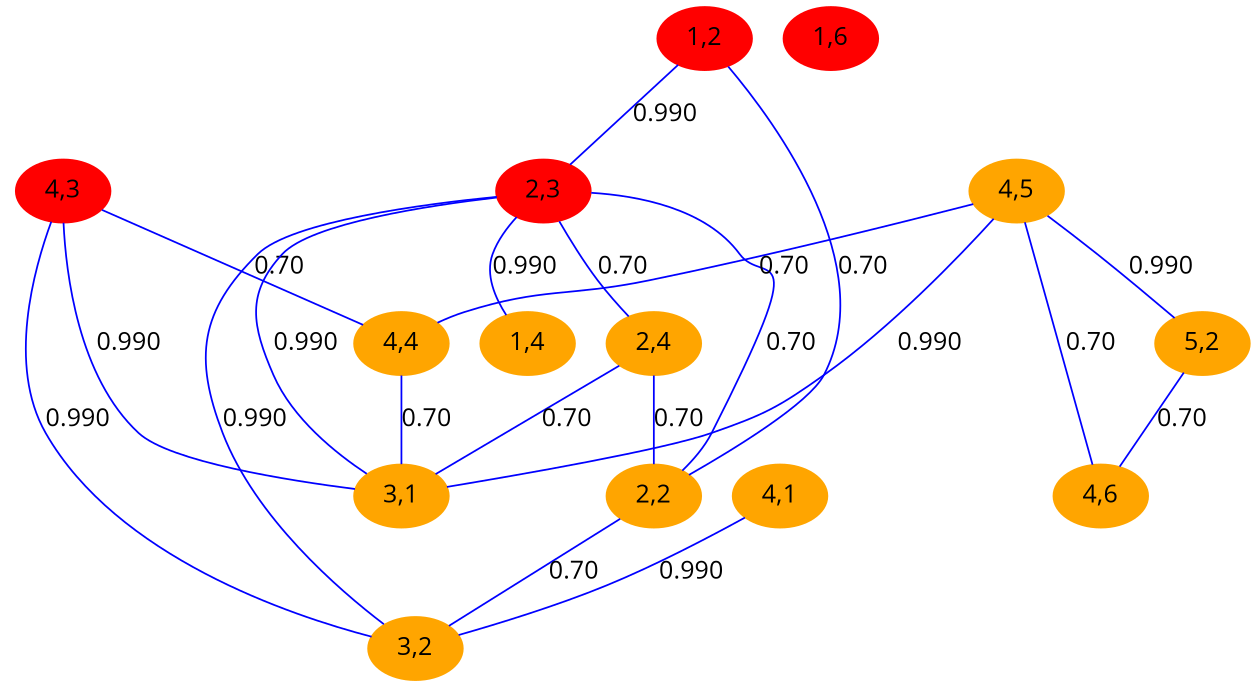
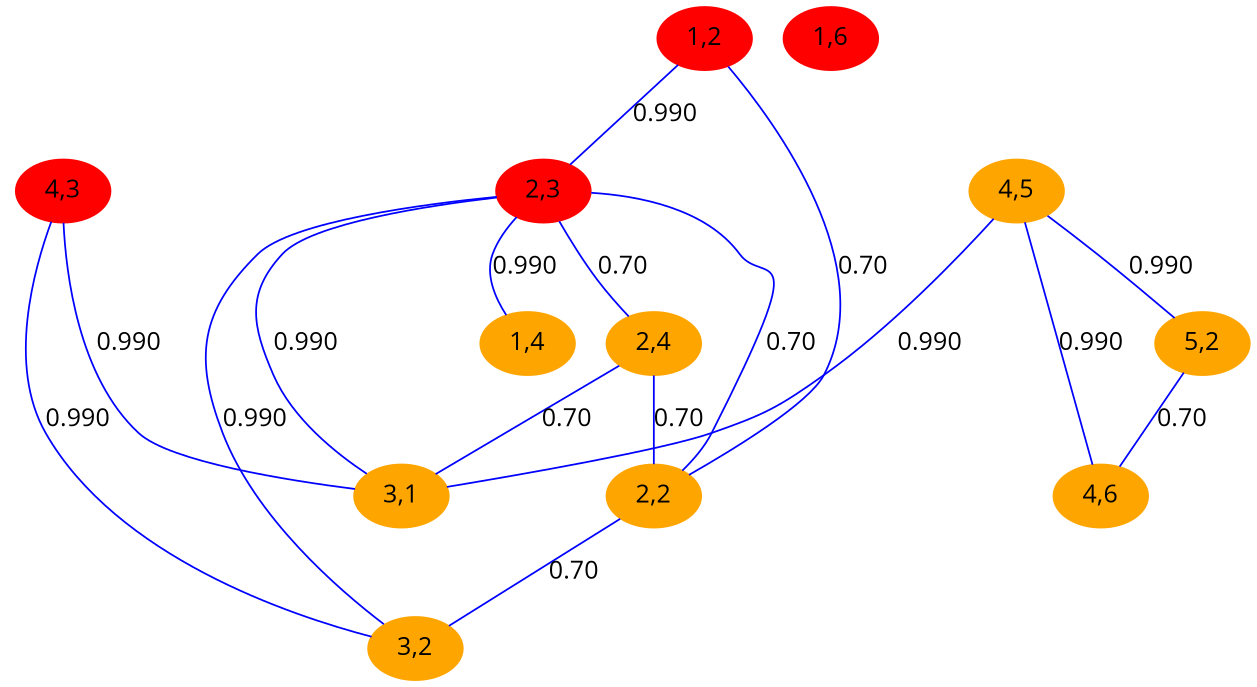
(401, 344) -> none
(1091, 344) -> (1091, 344)
(780, 496) -> none
